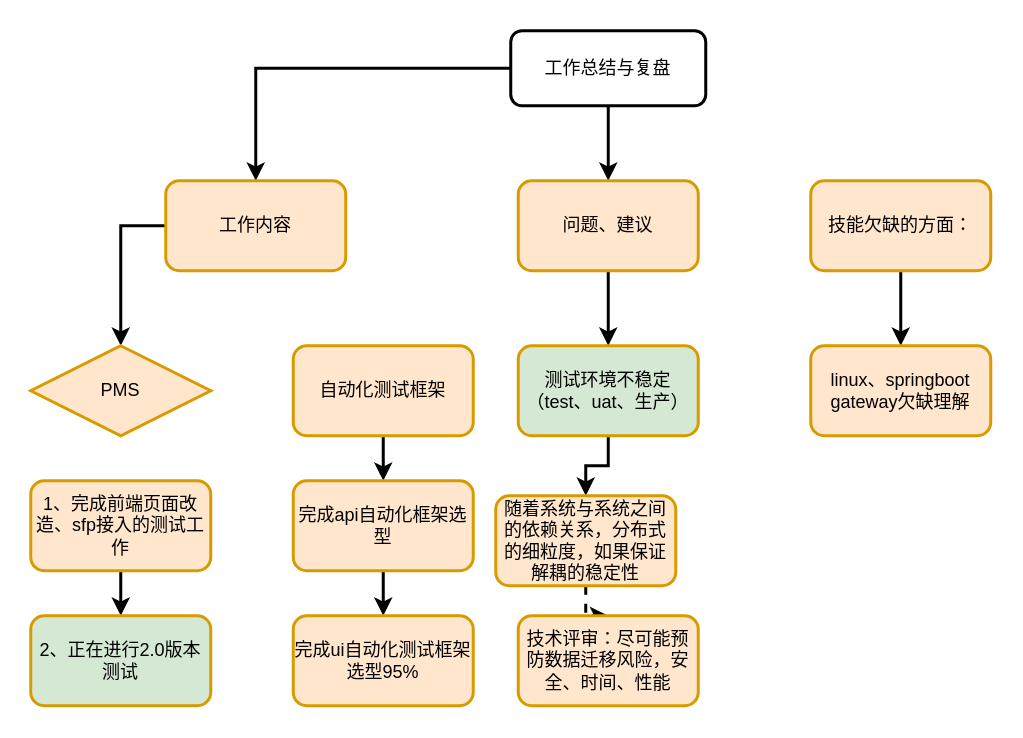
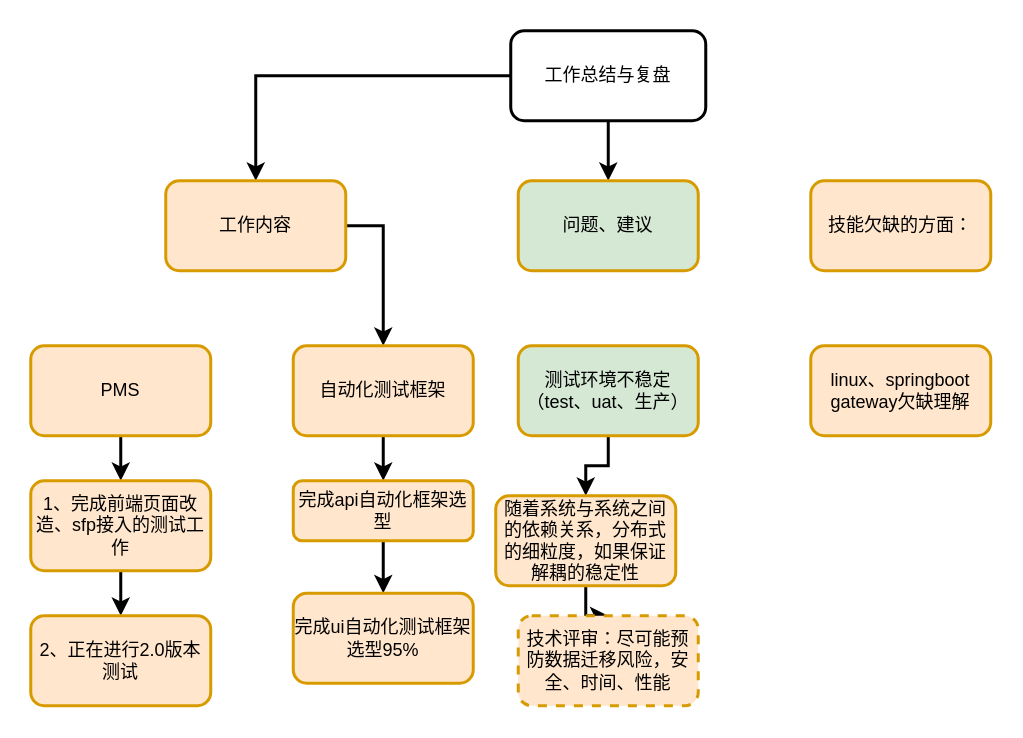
(608, 68) -> (608, 76)
(608, 226) -> (608, 226)
(121, 257) -> none
none -> (383, 261)
(608, 302) -> none
(901, 302) -> none
(121, 391) -> (121, 391)
none -> (121, 465)
(383, 526) -> (383, 511)
(586, 611) -> (586, 611)
(121, 661) -> (121, 661)
(383, 661) -> (383, 638)
(608, 661) -> (608, 661)
